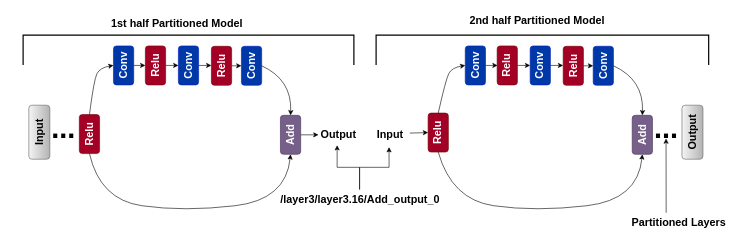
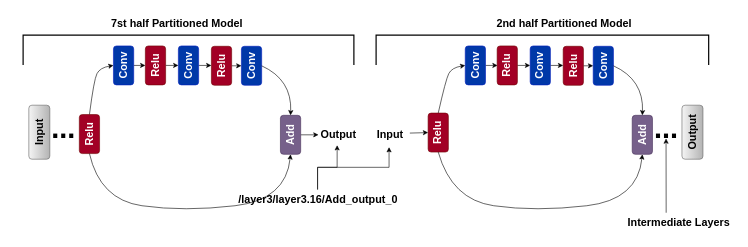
(537, 20) -> (564, 23)
(177, 23) -> (177, 23)
(359, 200) -> (317, 200)
(679, 223) -> (679, 223)
